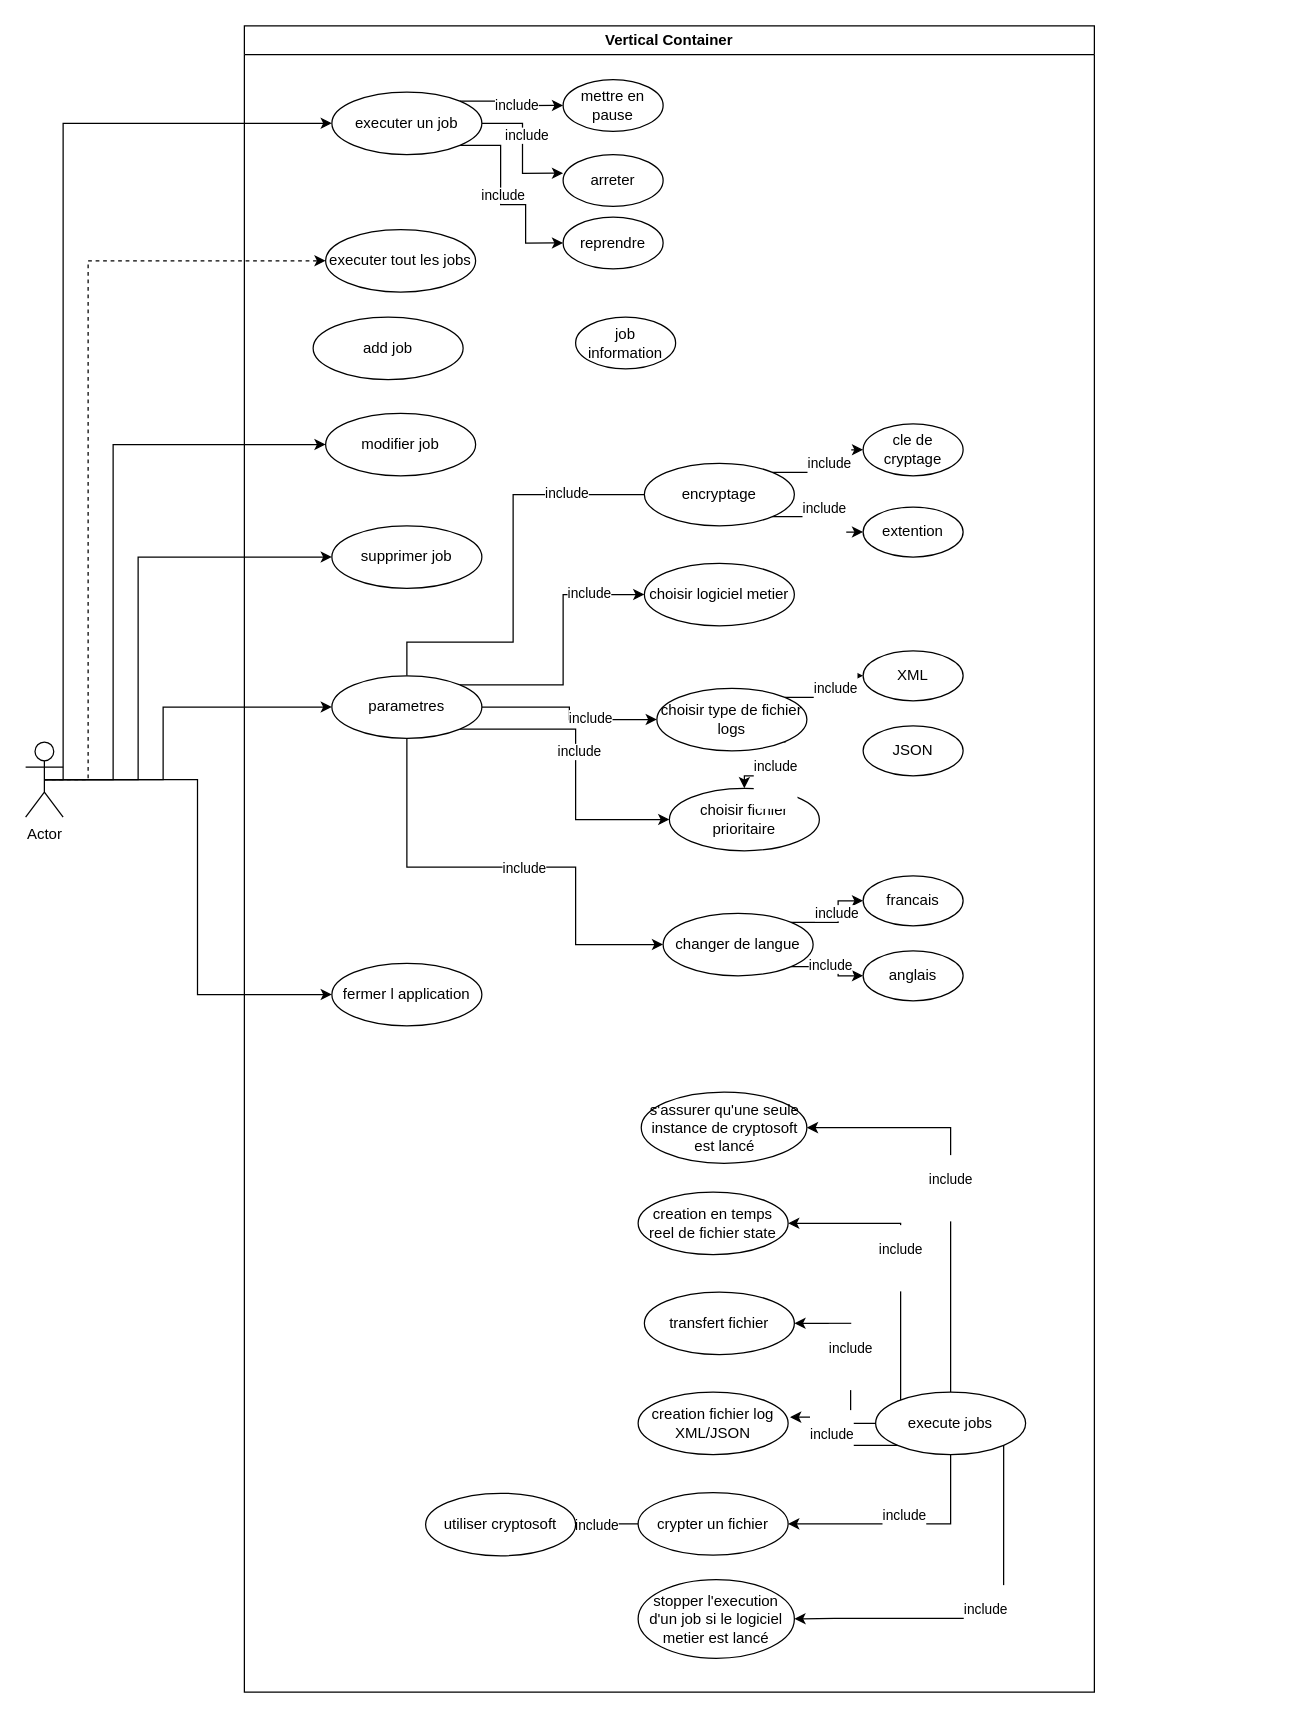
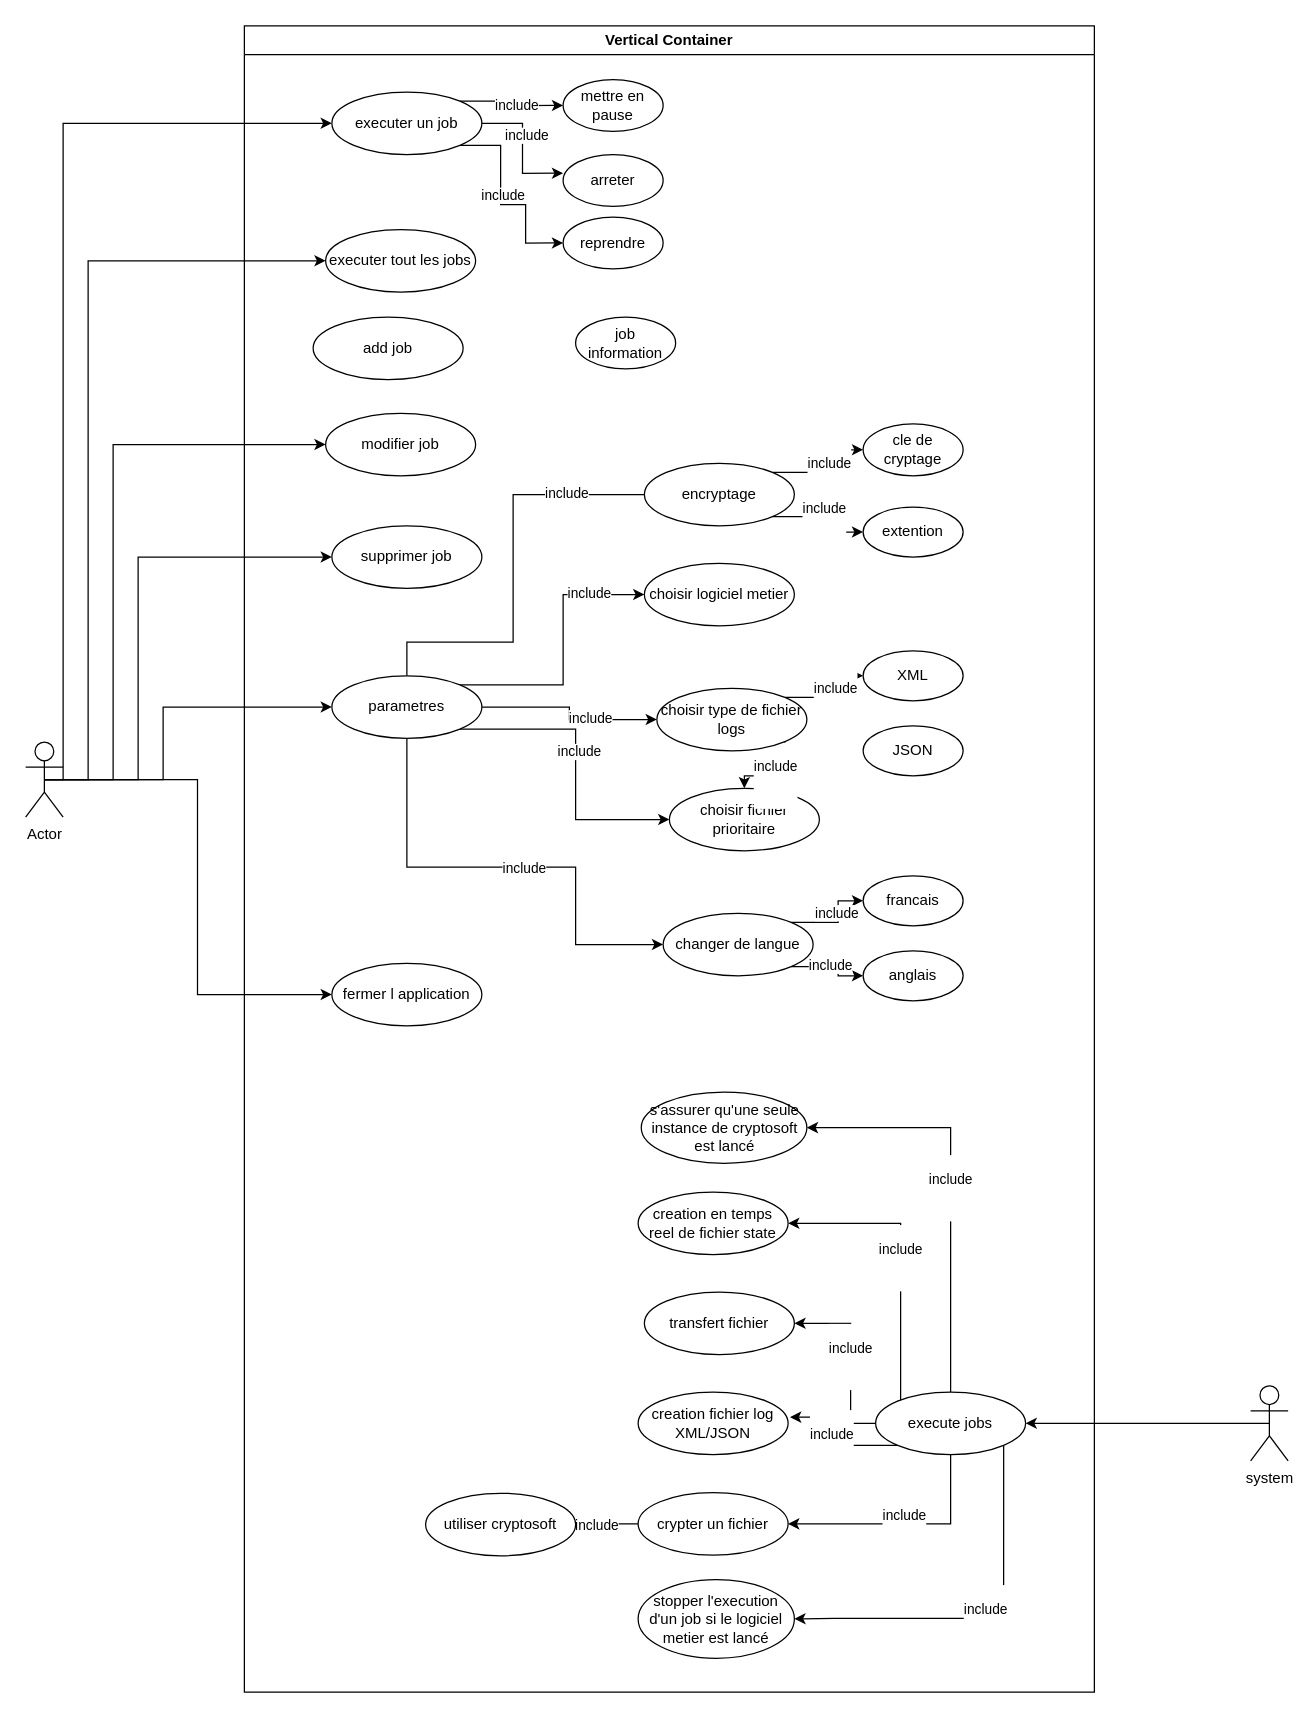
(88, 407) -> (88, 407)
none -> (1150, 1423)
none -> (1269, 1423)
